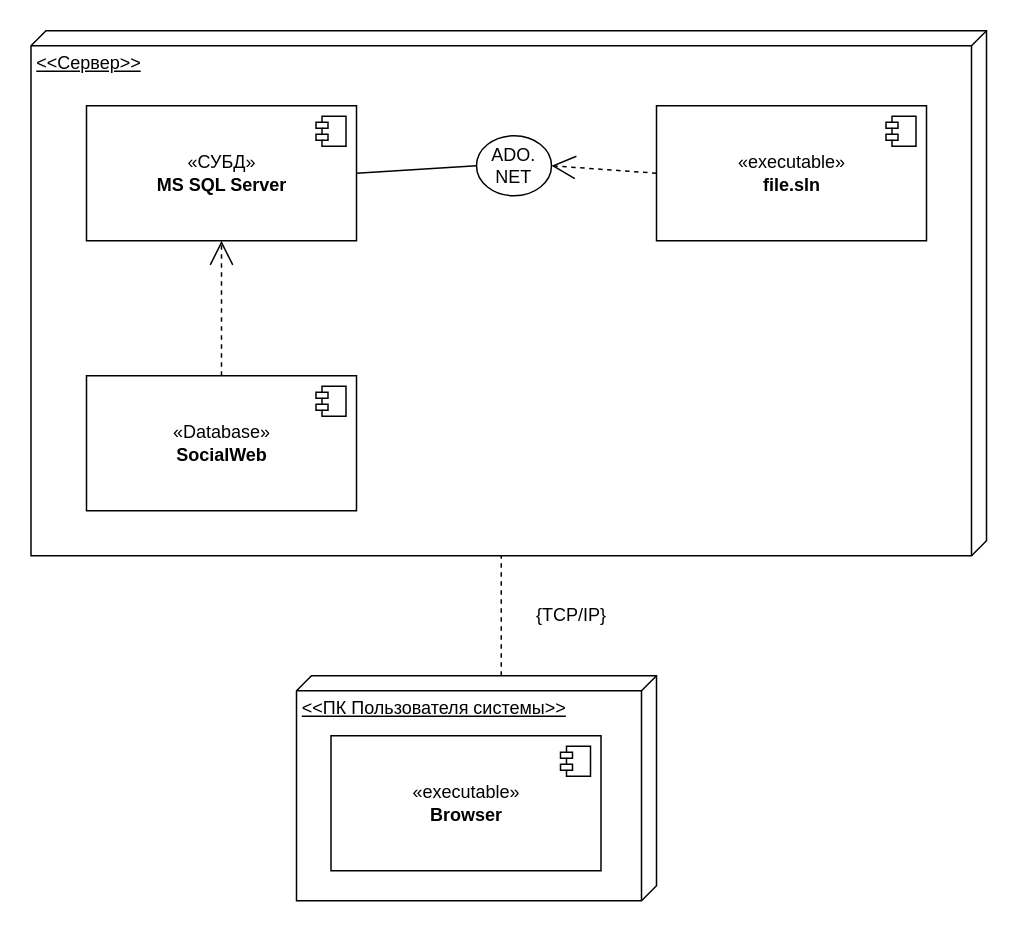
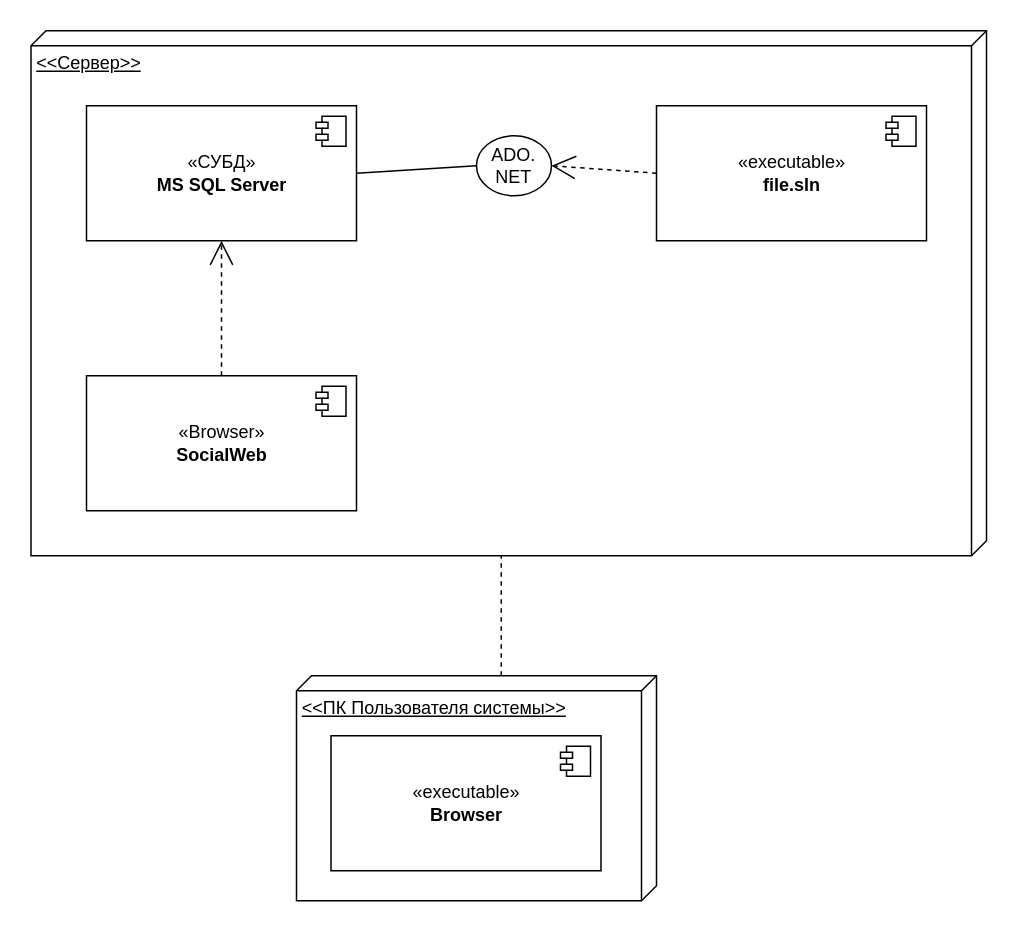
(222, 443) -> (222, 443)
(571, 616) -> none
